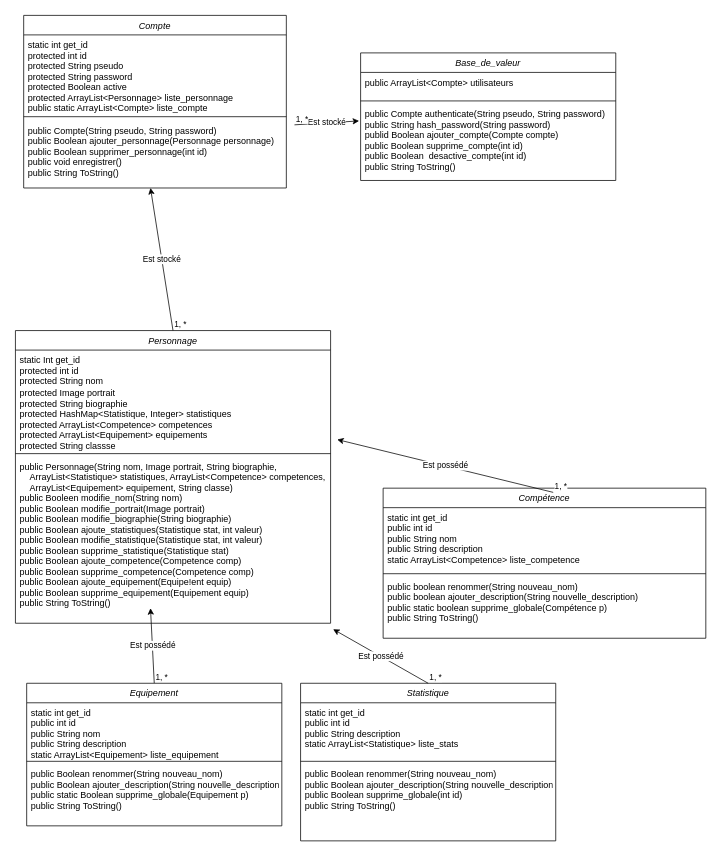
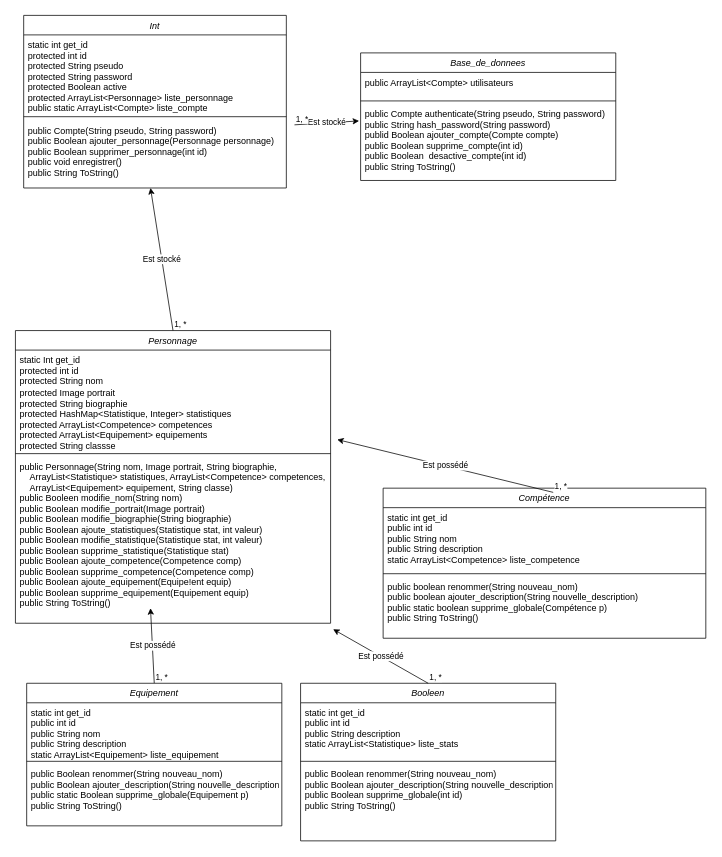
(155, 26) -> (155, 26)
(488, 63) -> (488, 63)
(428, 693) -> (428, 693)
